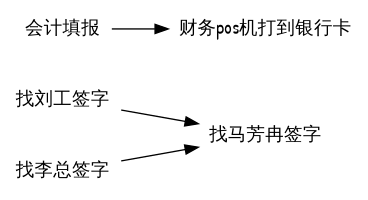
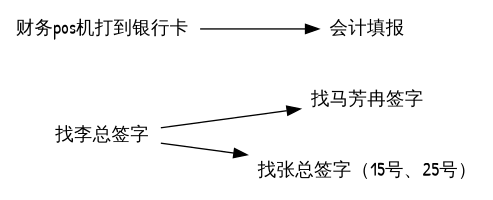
(133, 29) -> (253, 29)
(63, 100) -> none
none -> (368, 171)
